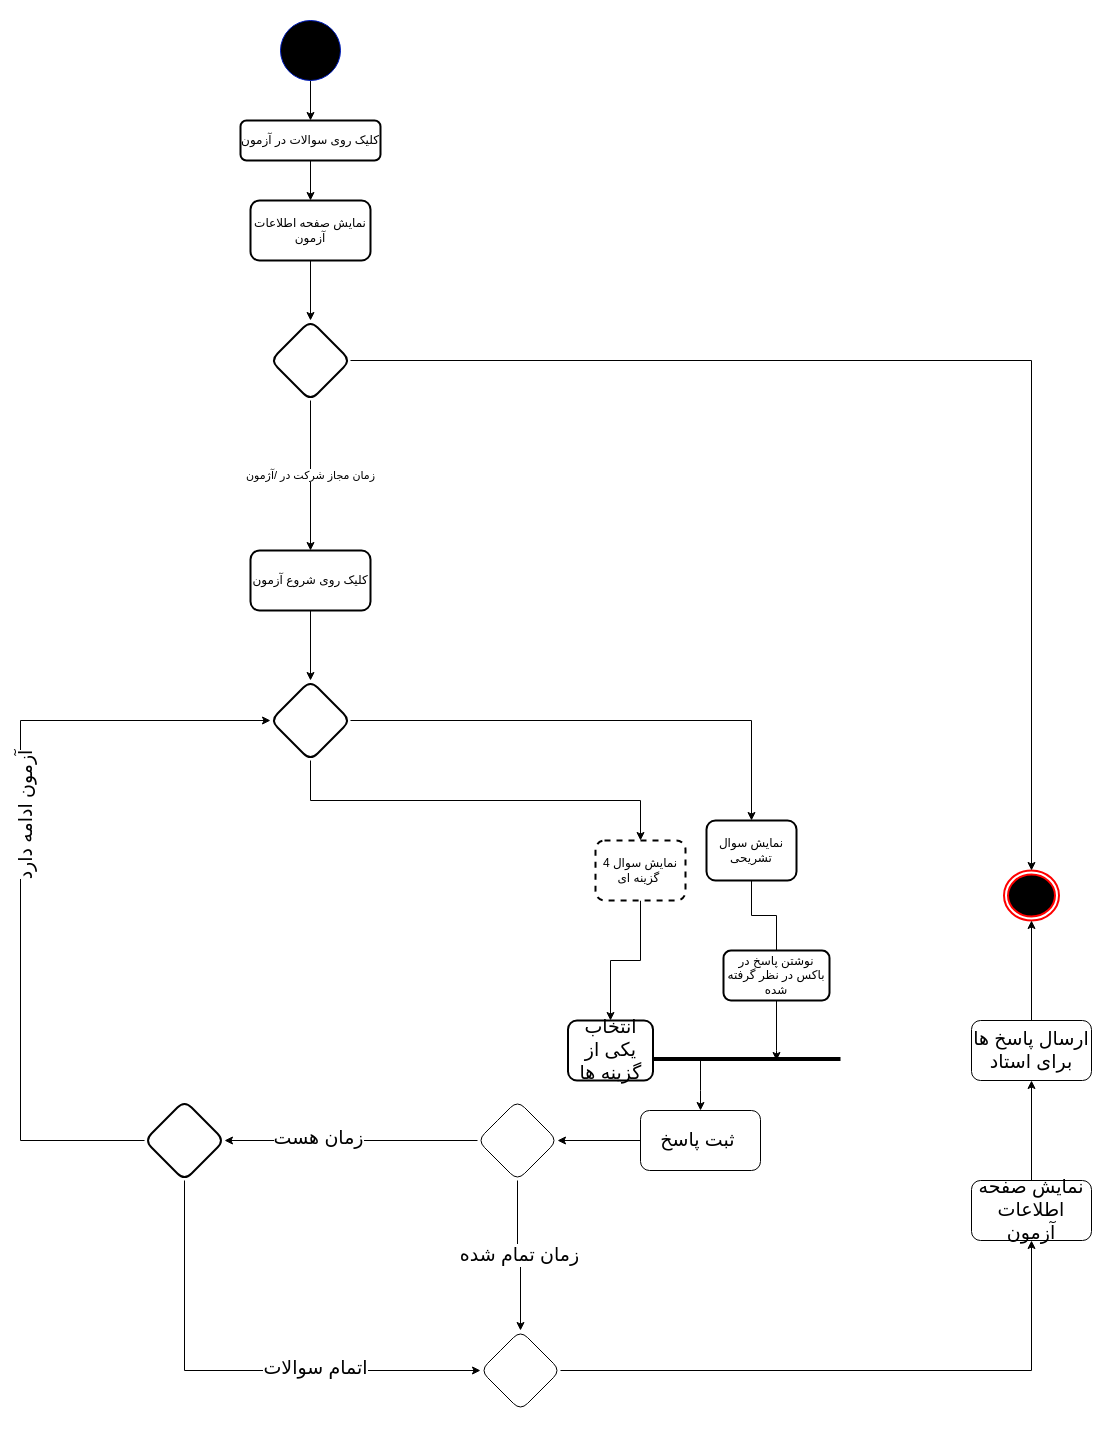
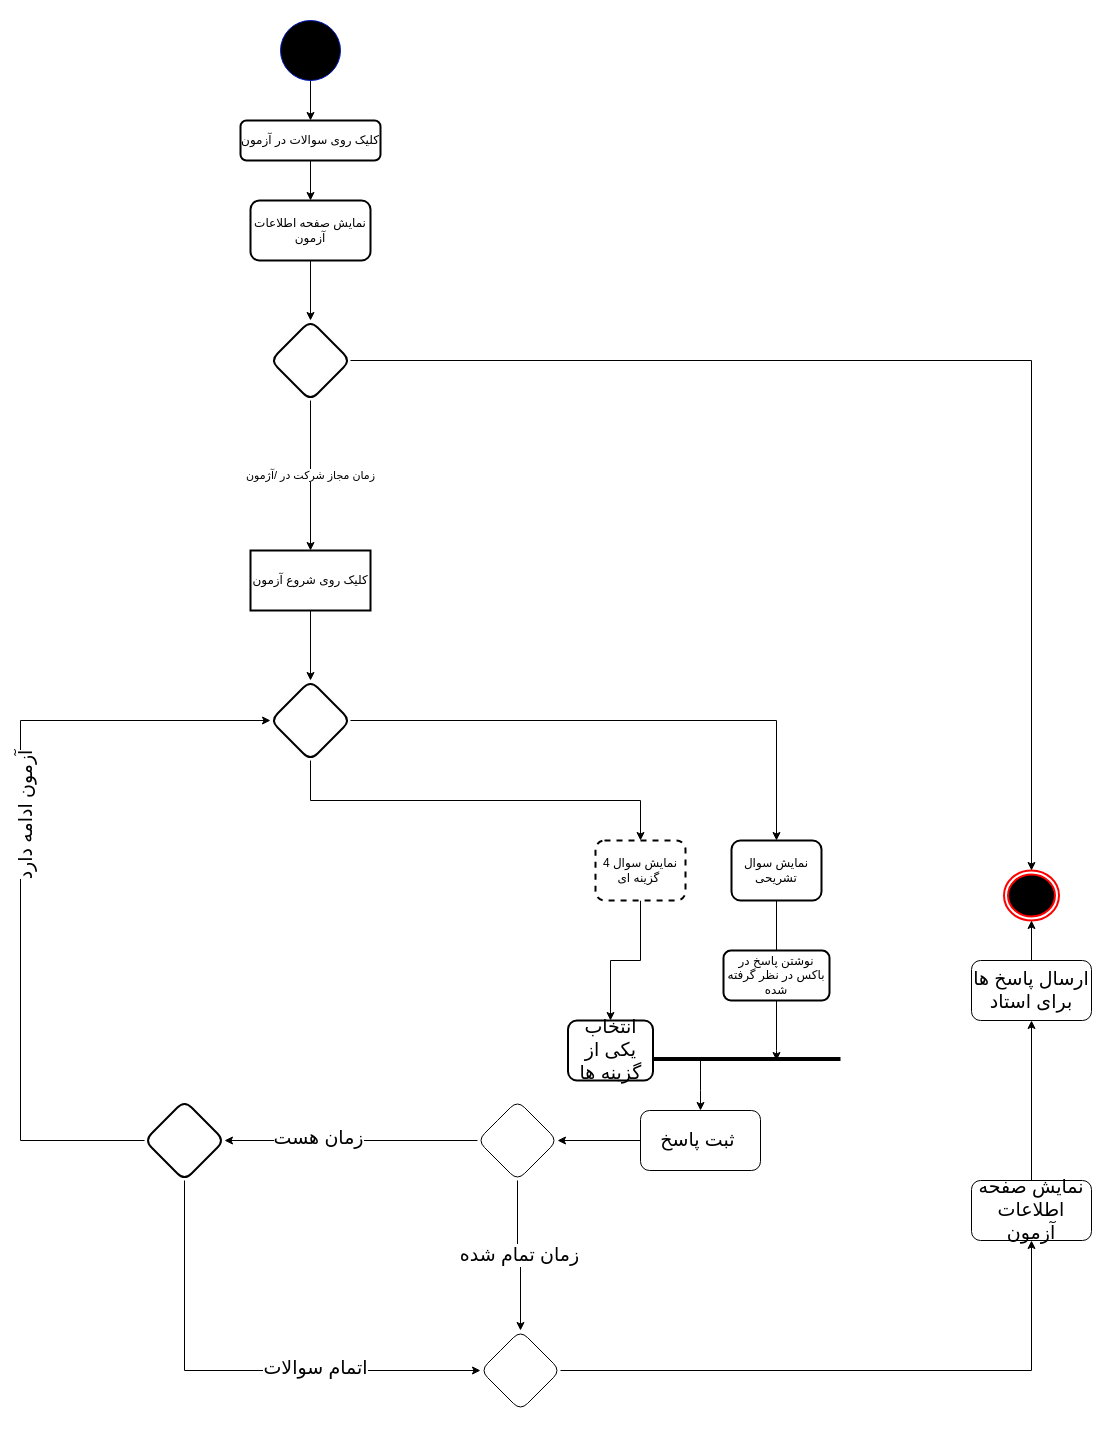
(311, 581) -> (311, 581)
(752, 851) -> (777, 871)
(1032, 1051) -> (1032, 991)
